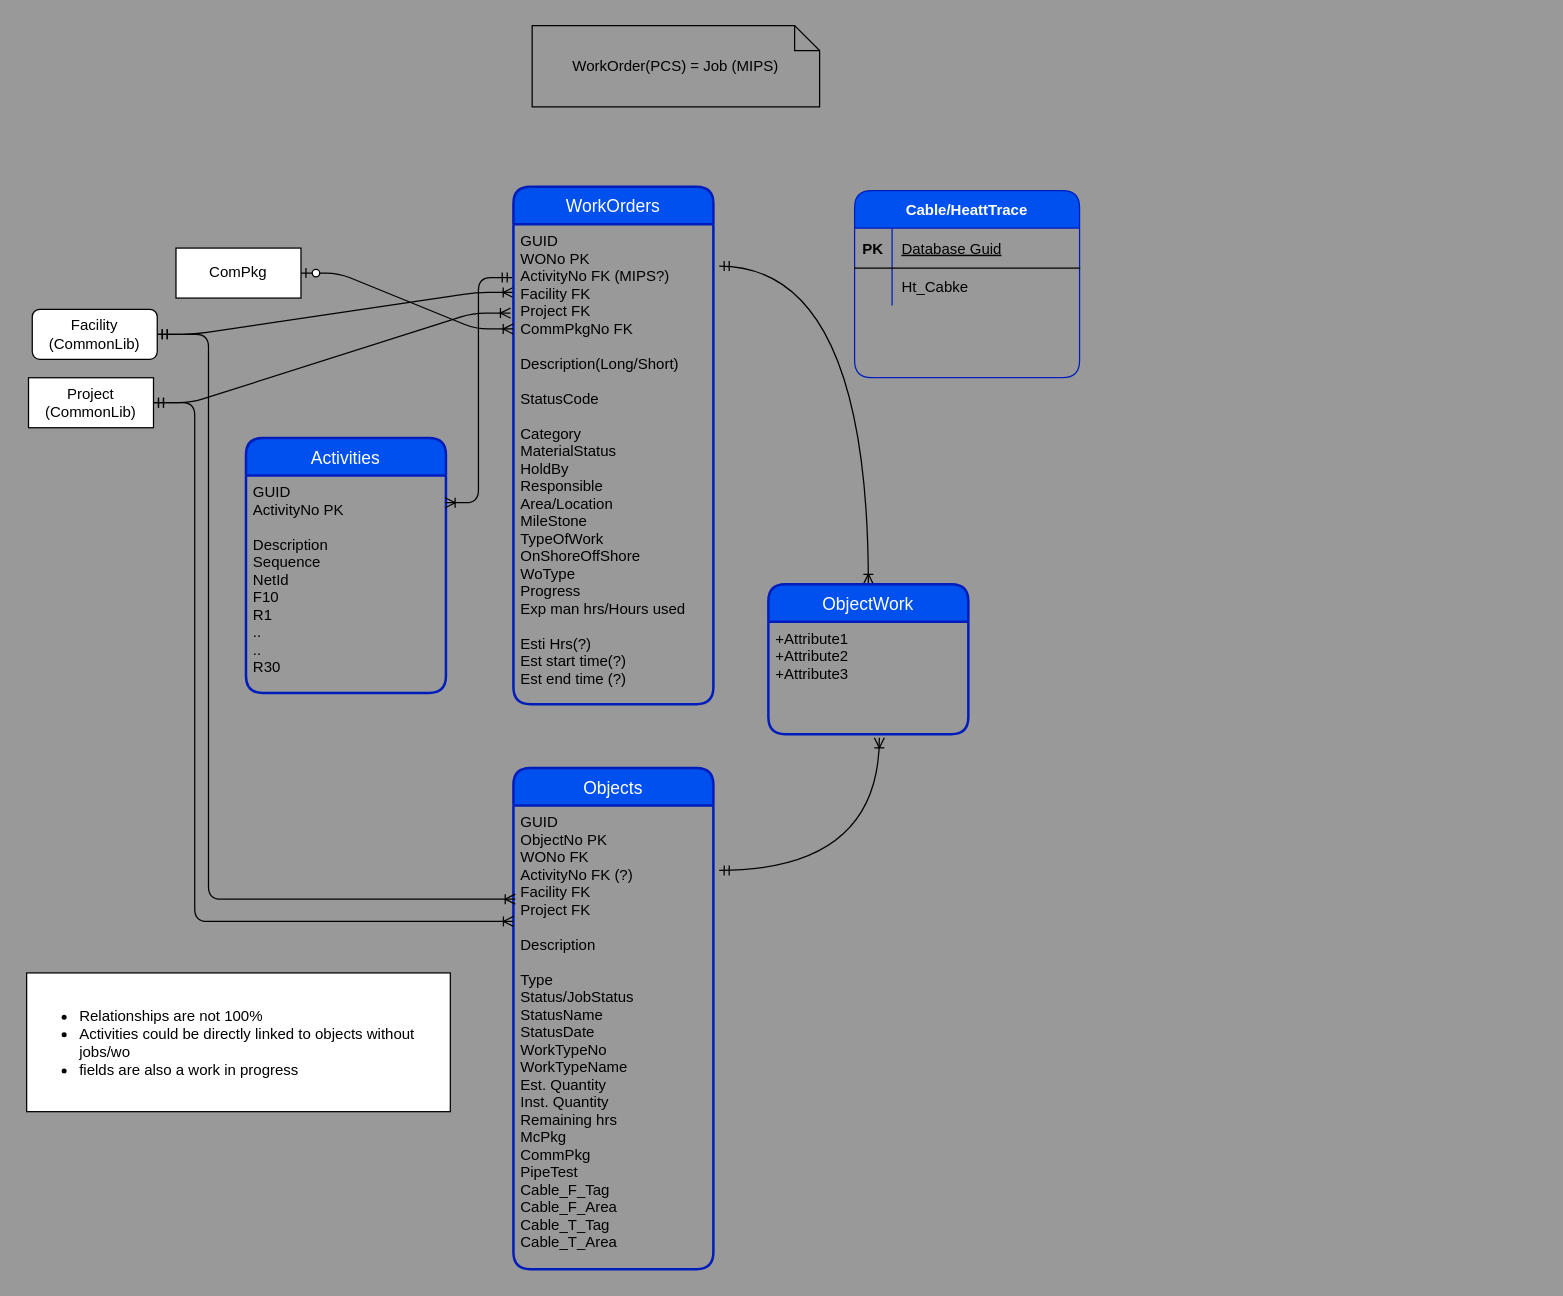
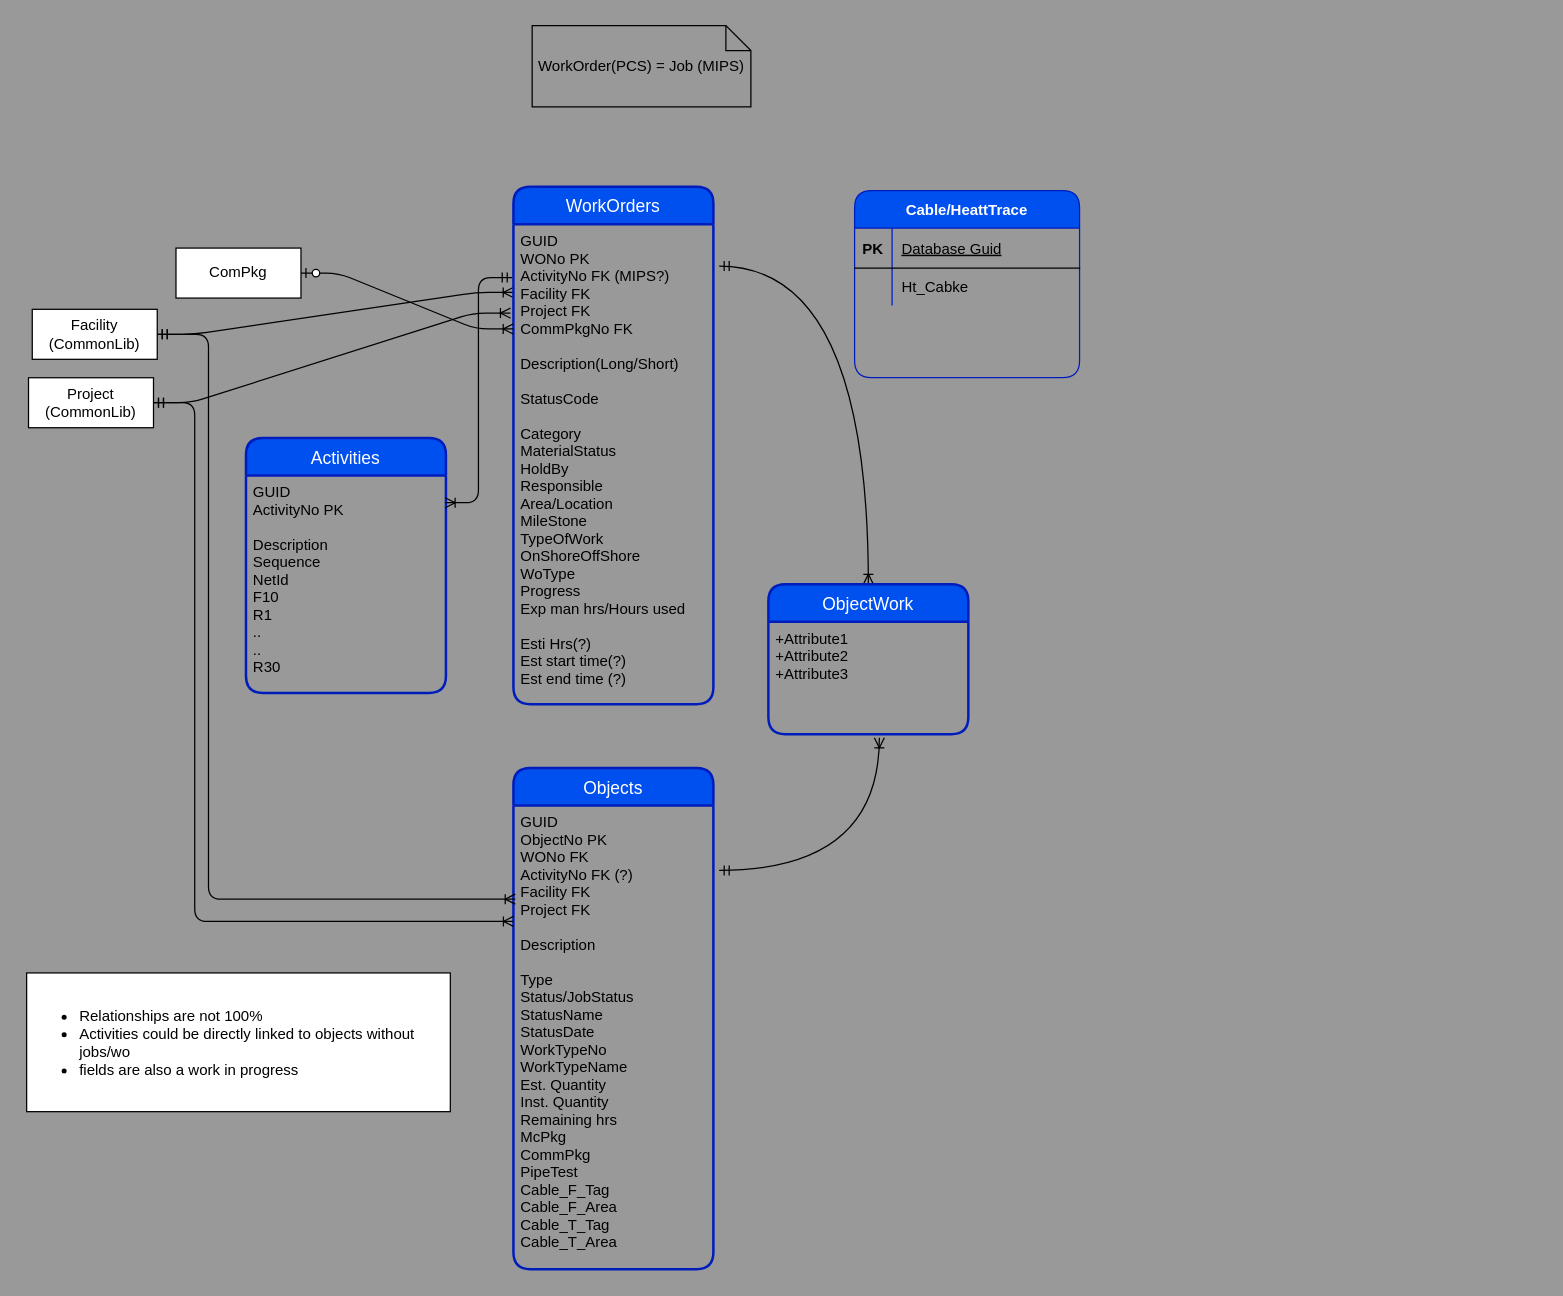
(676, 66) -> (641, 66)
(94, 334) -> (94, 334)
